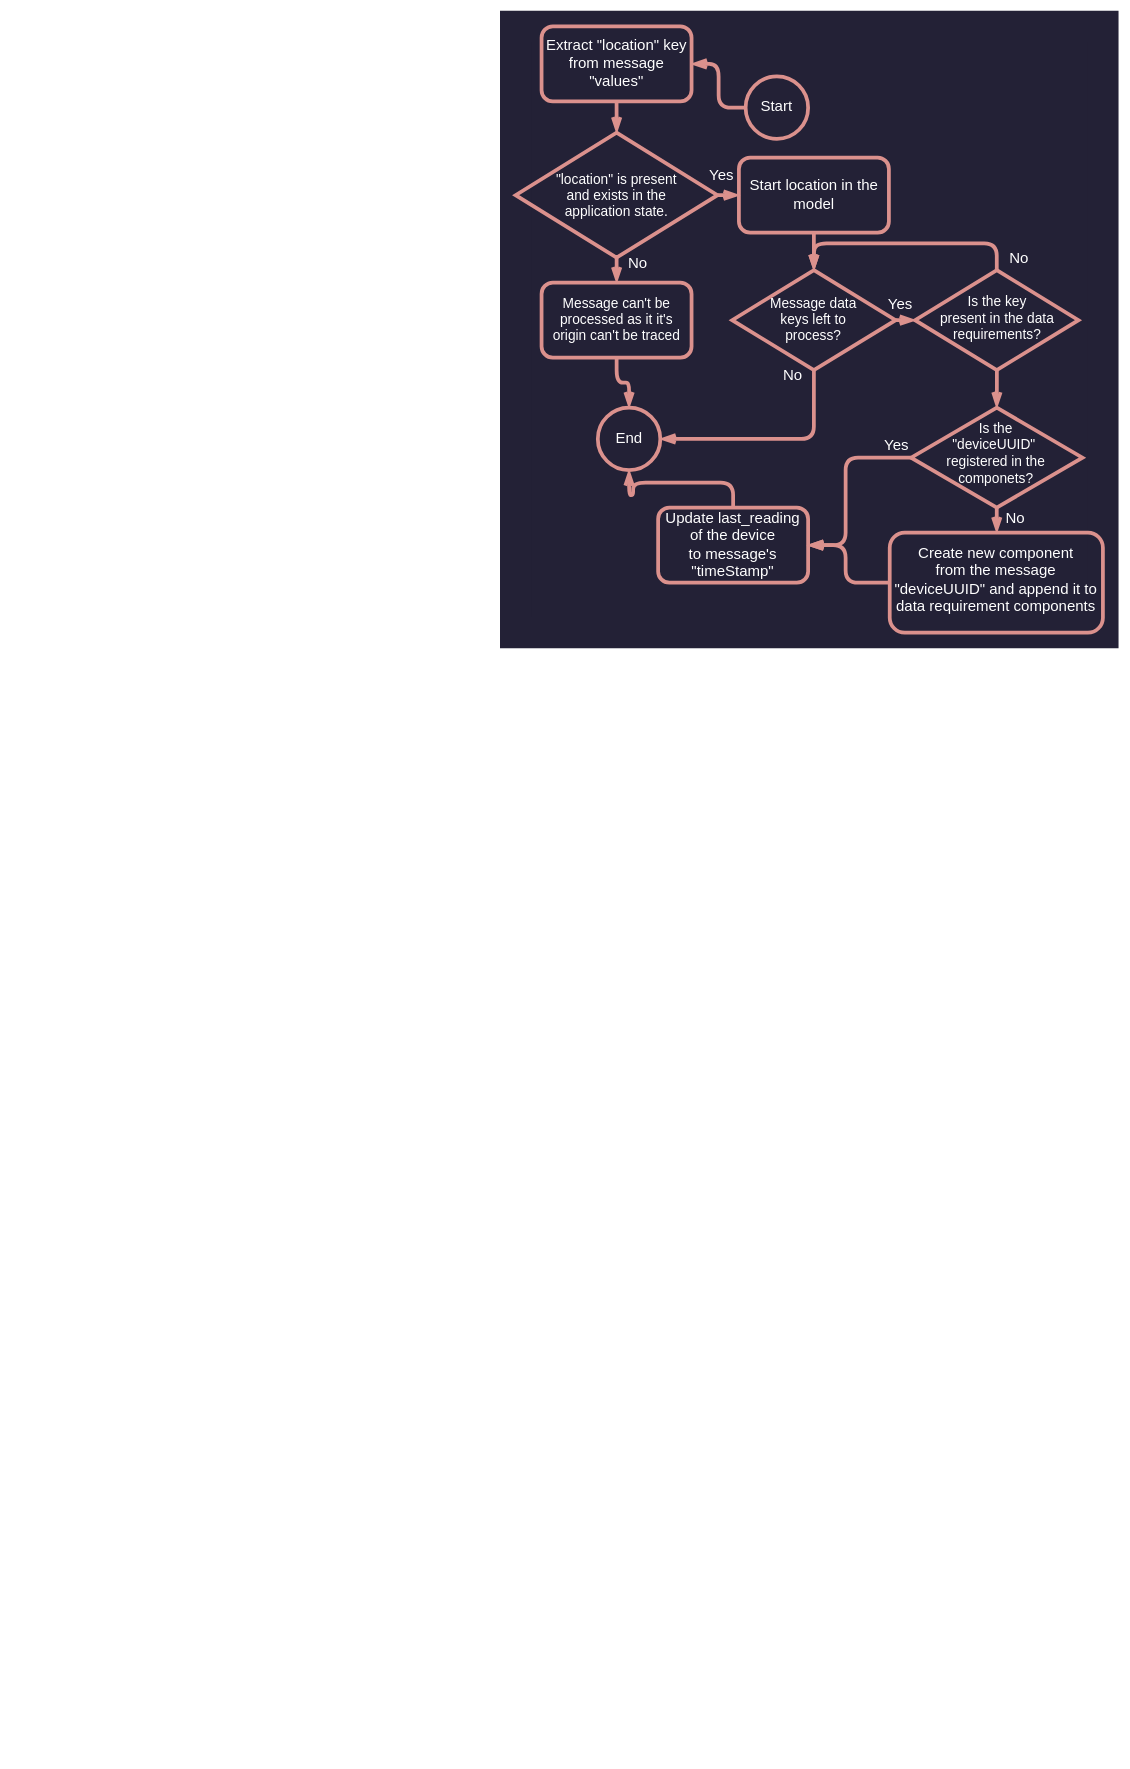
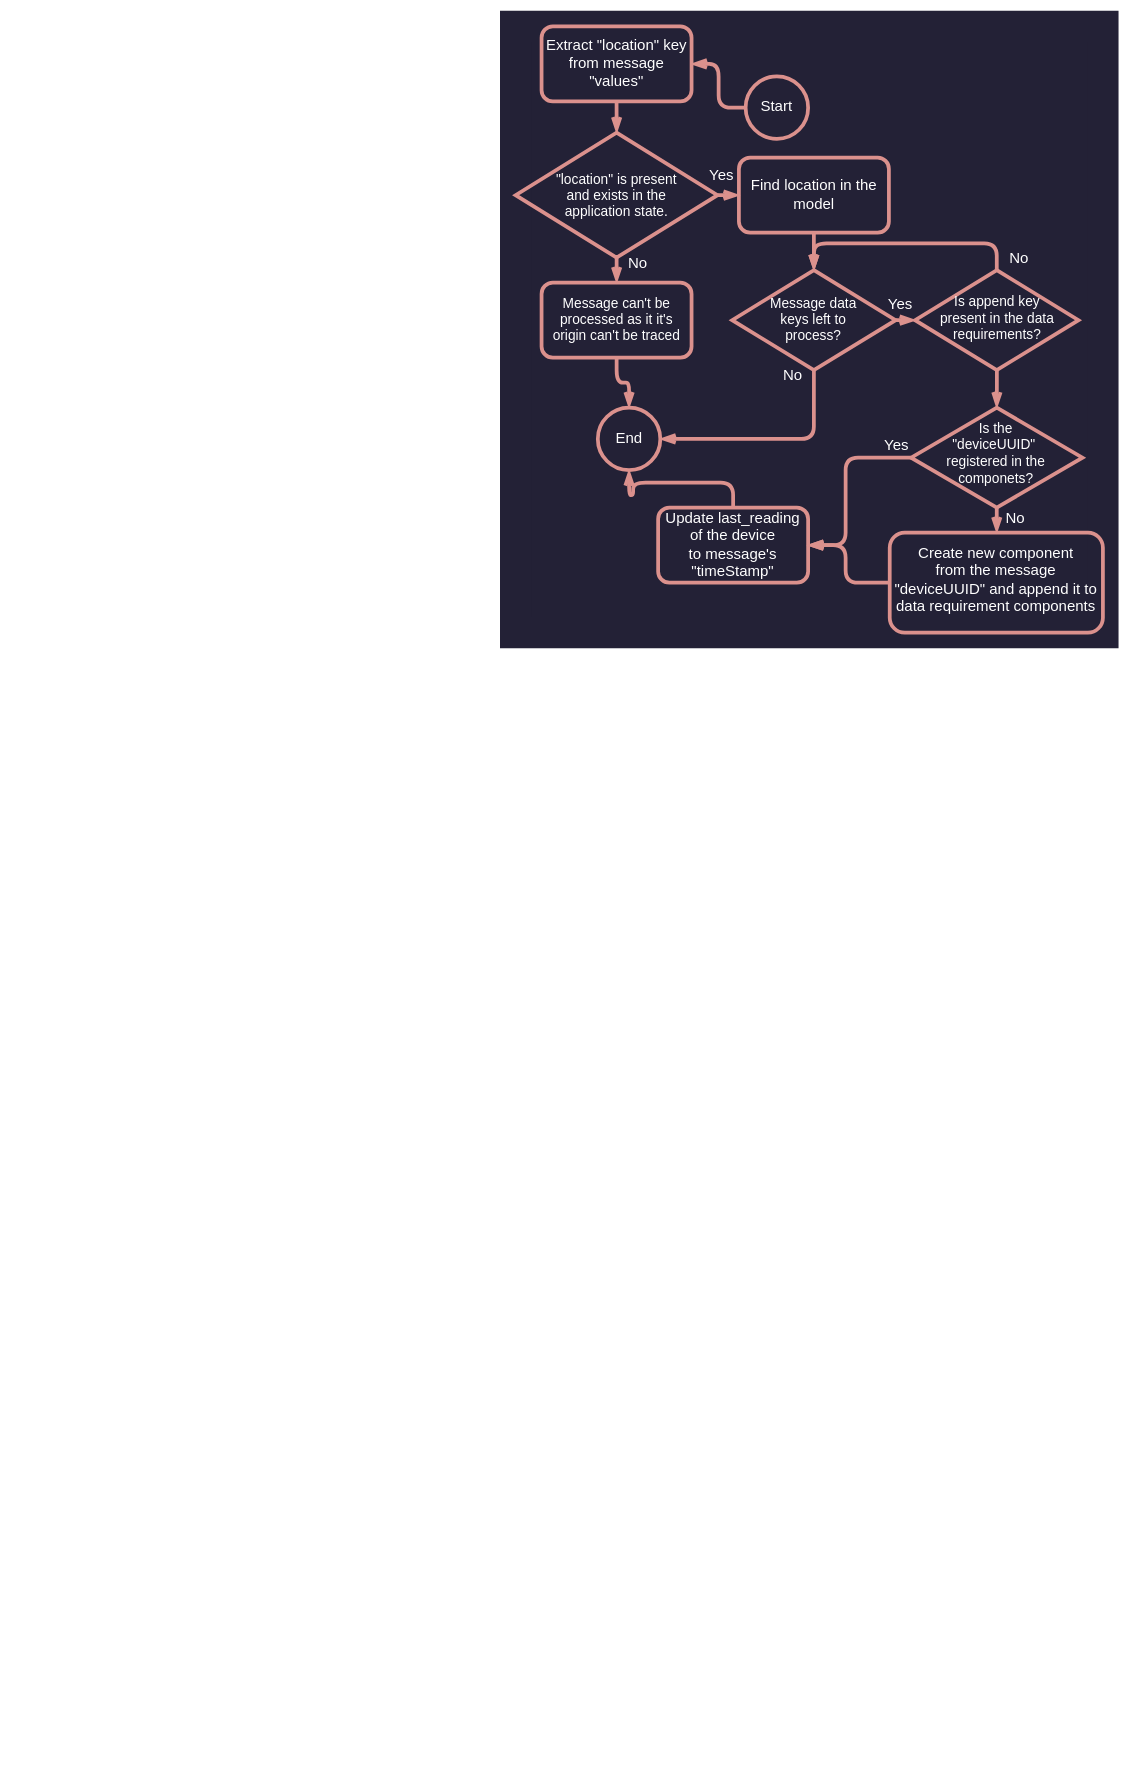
(814, 194) -> (814, 194)
(998, 318) -> (998, 318)
